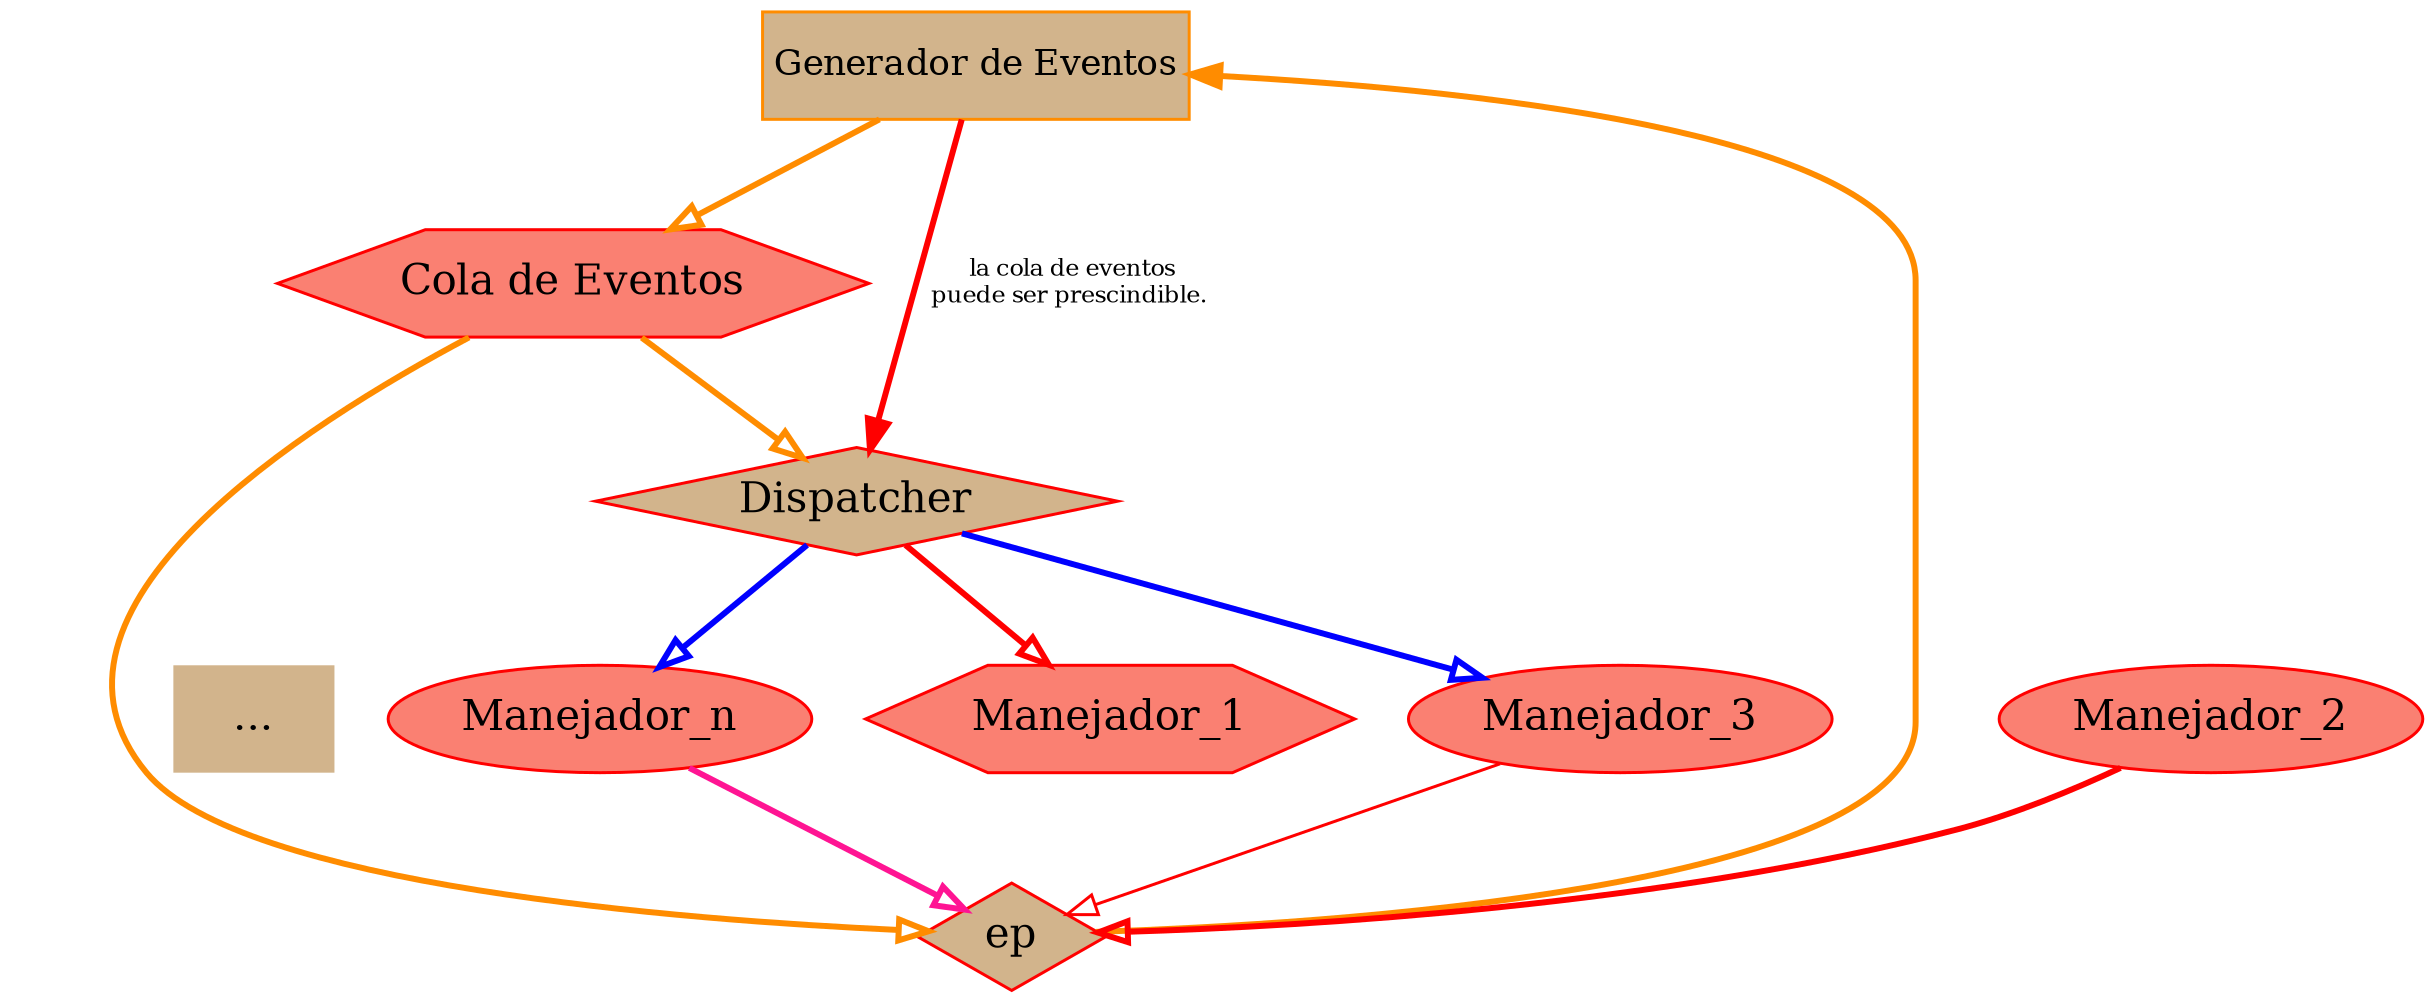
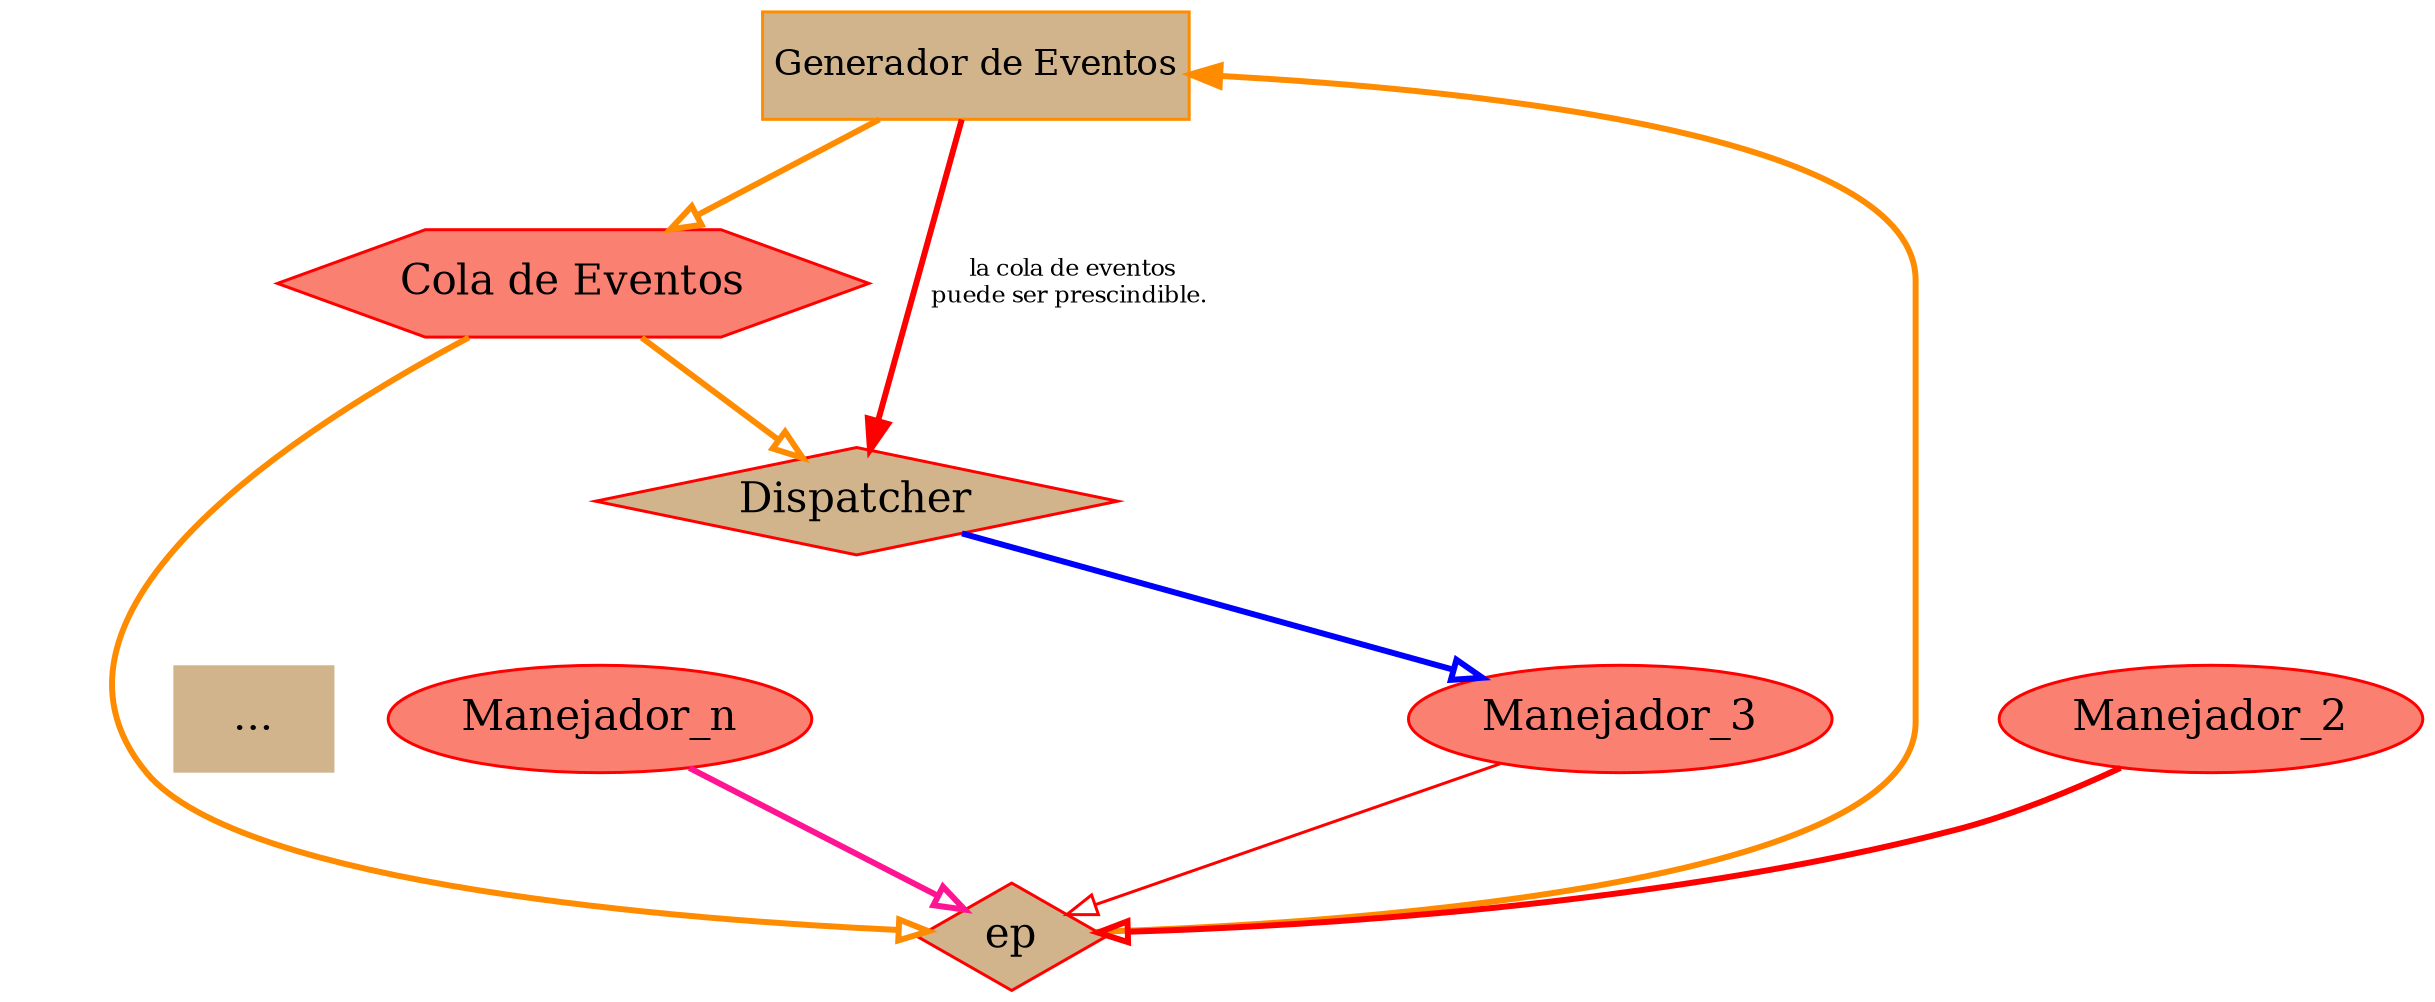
(745, 596) -> none
(1110, 719) -> none
